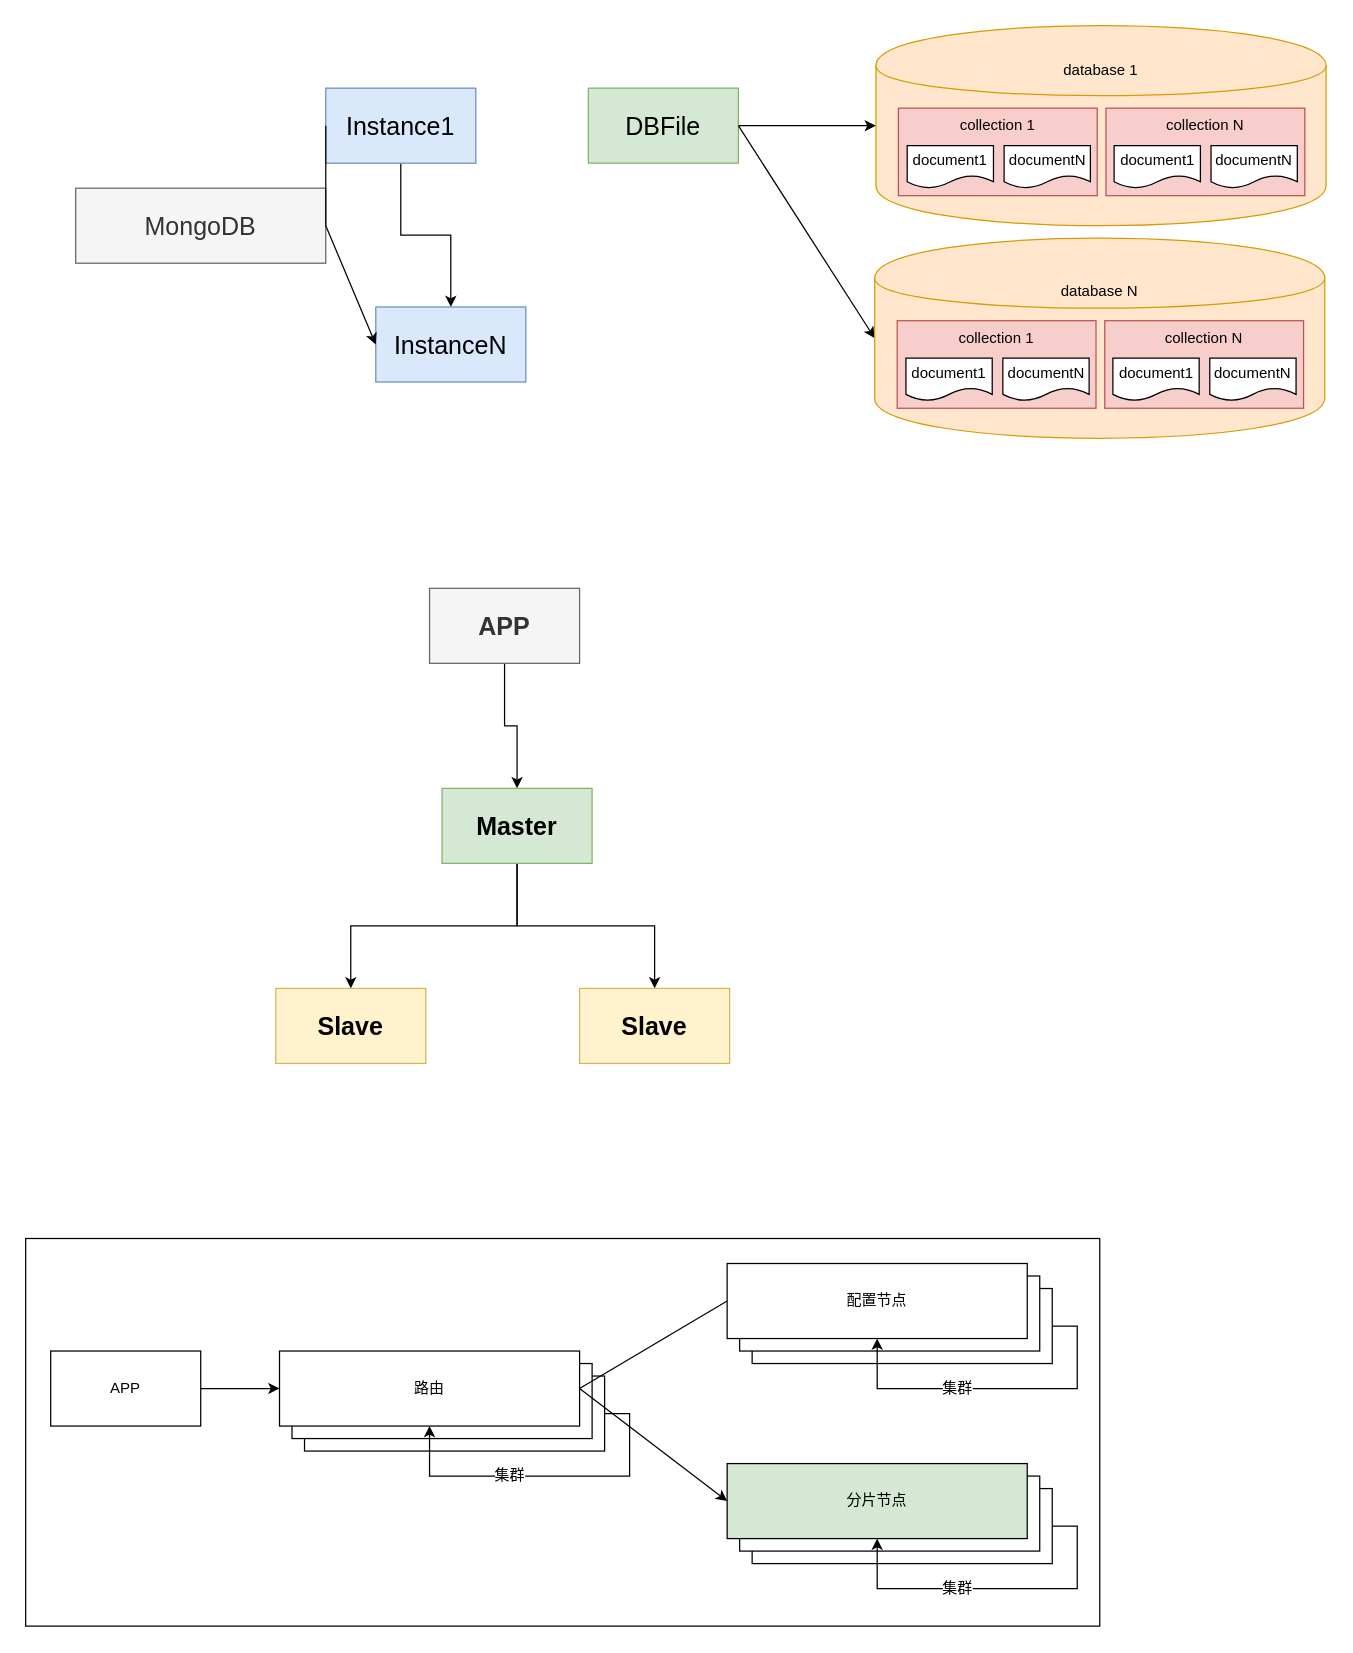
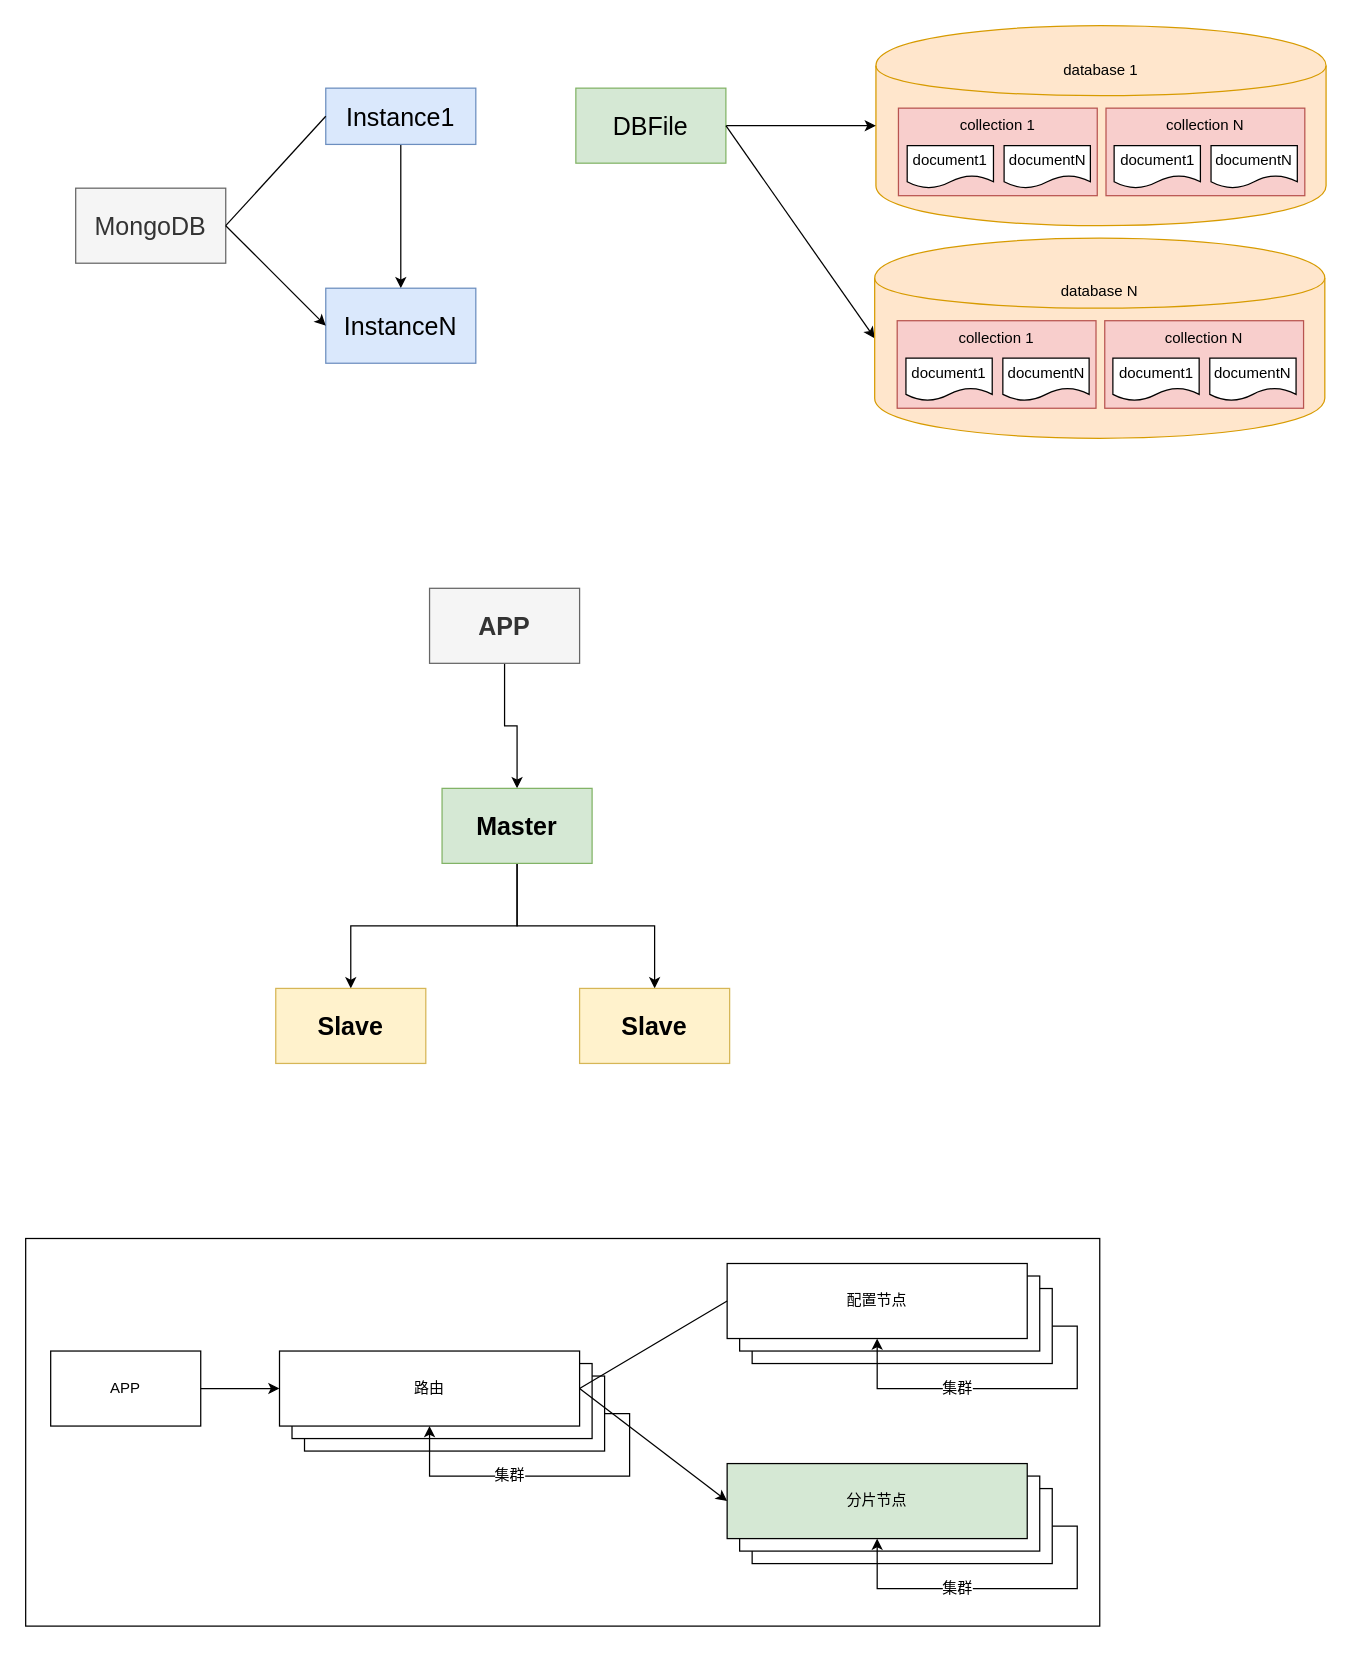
(401, 126) -> (401, 116)
(663, 126) -> (651, 126)
(201, 226) -> (151, 226)
(451, 344) -> (401, 326)
